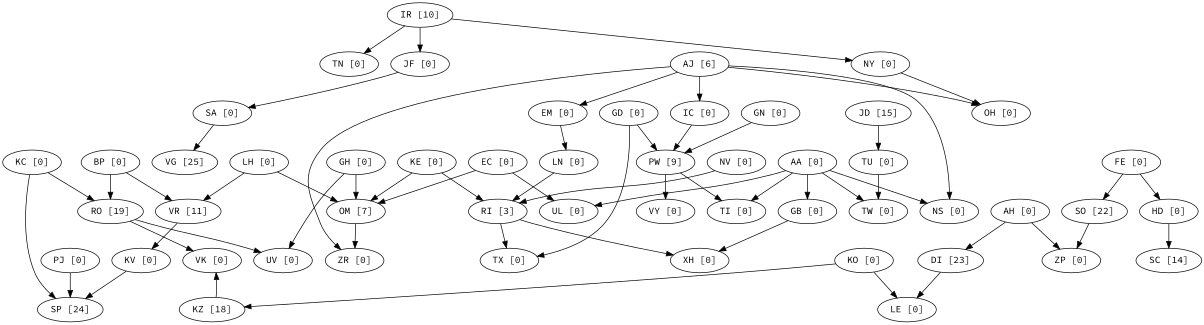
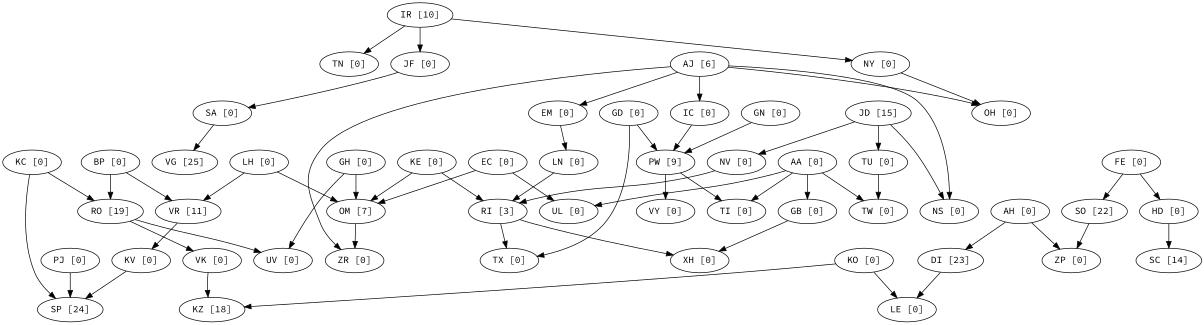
none -> (810, 137)
(873, 185) -> (919, 157)
(217, 288) -> (208, 281)
